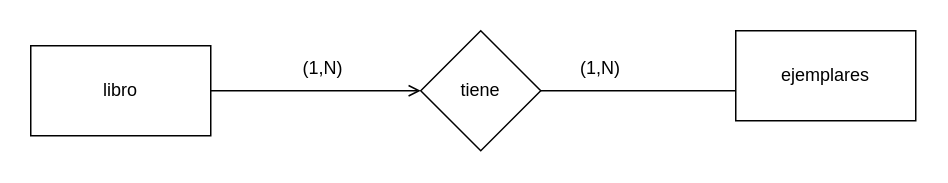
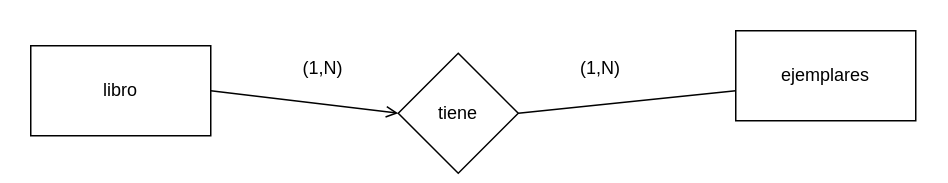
(481, 91) -> (458, 113)
